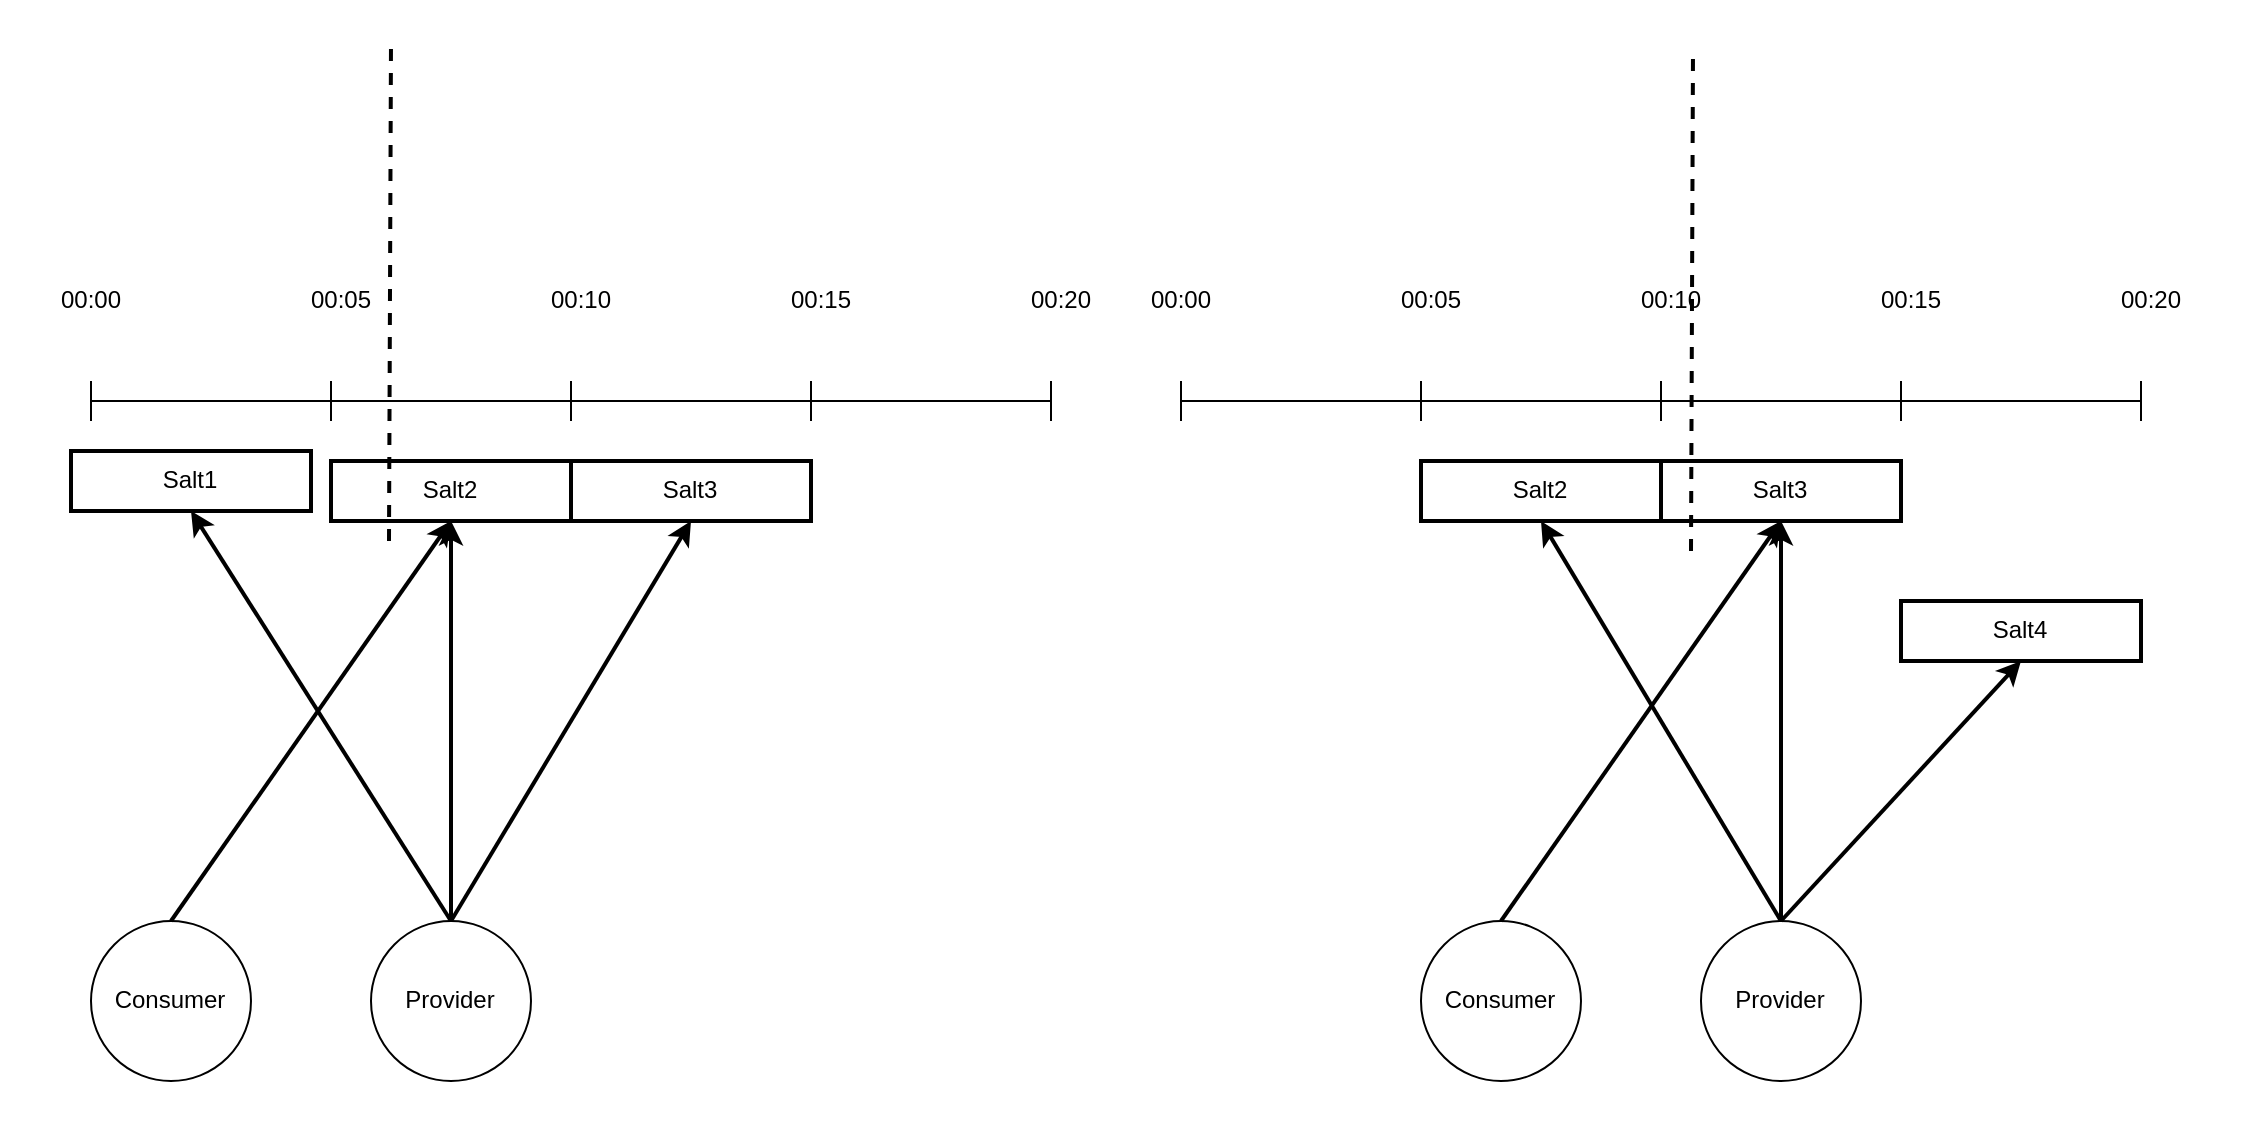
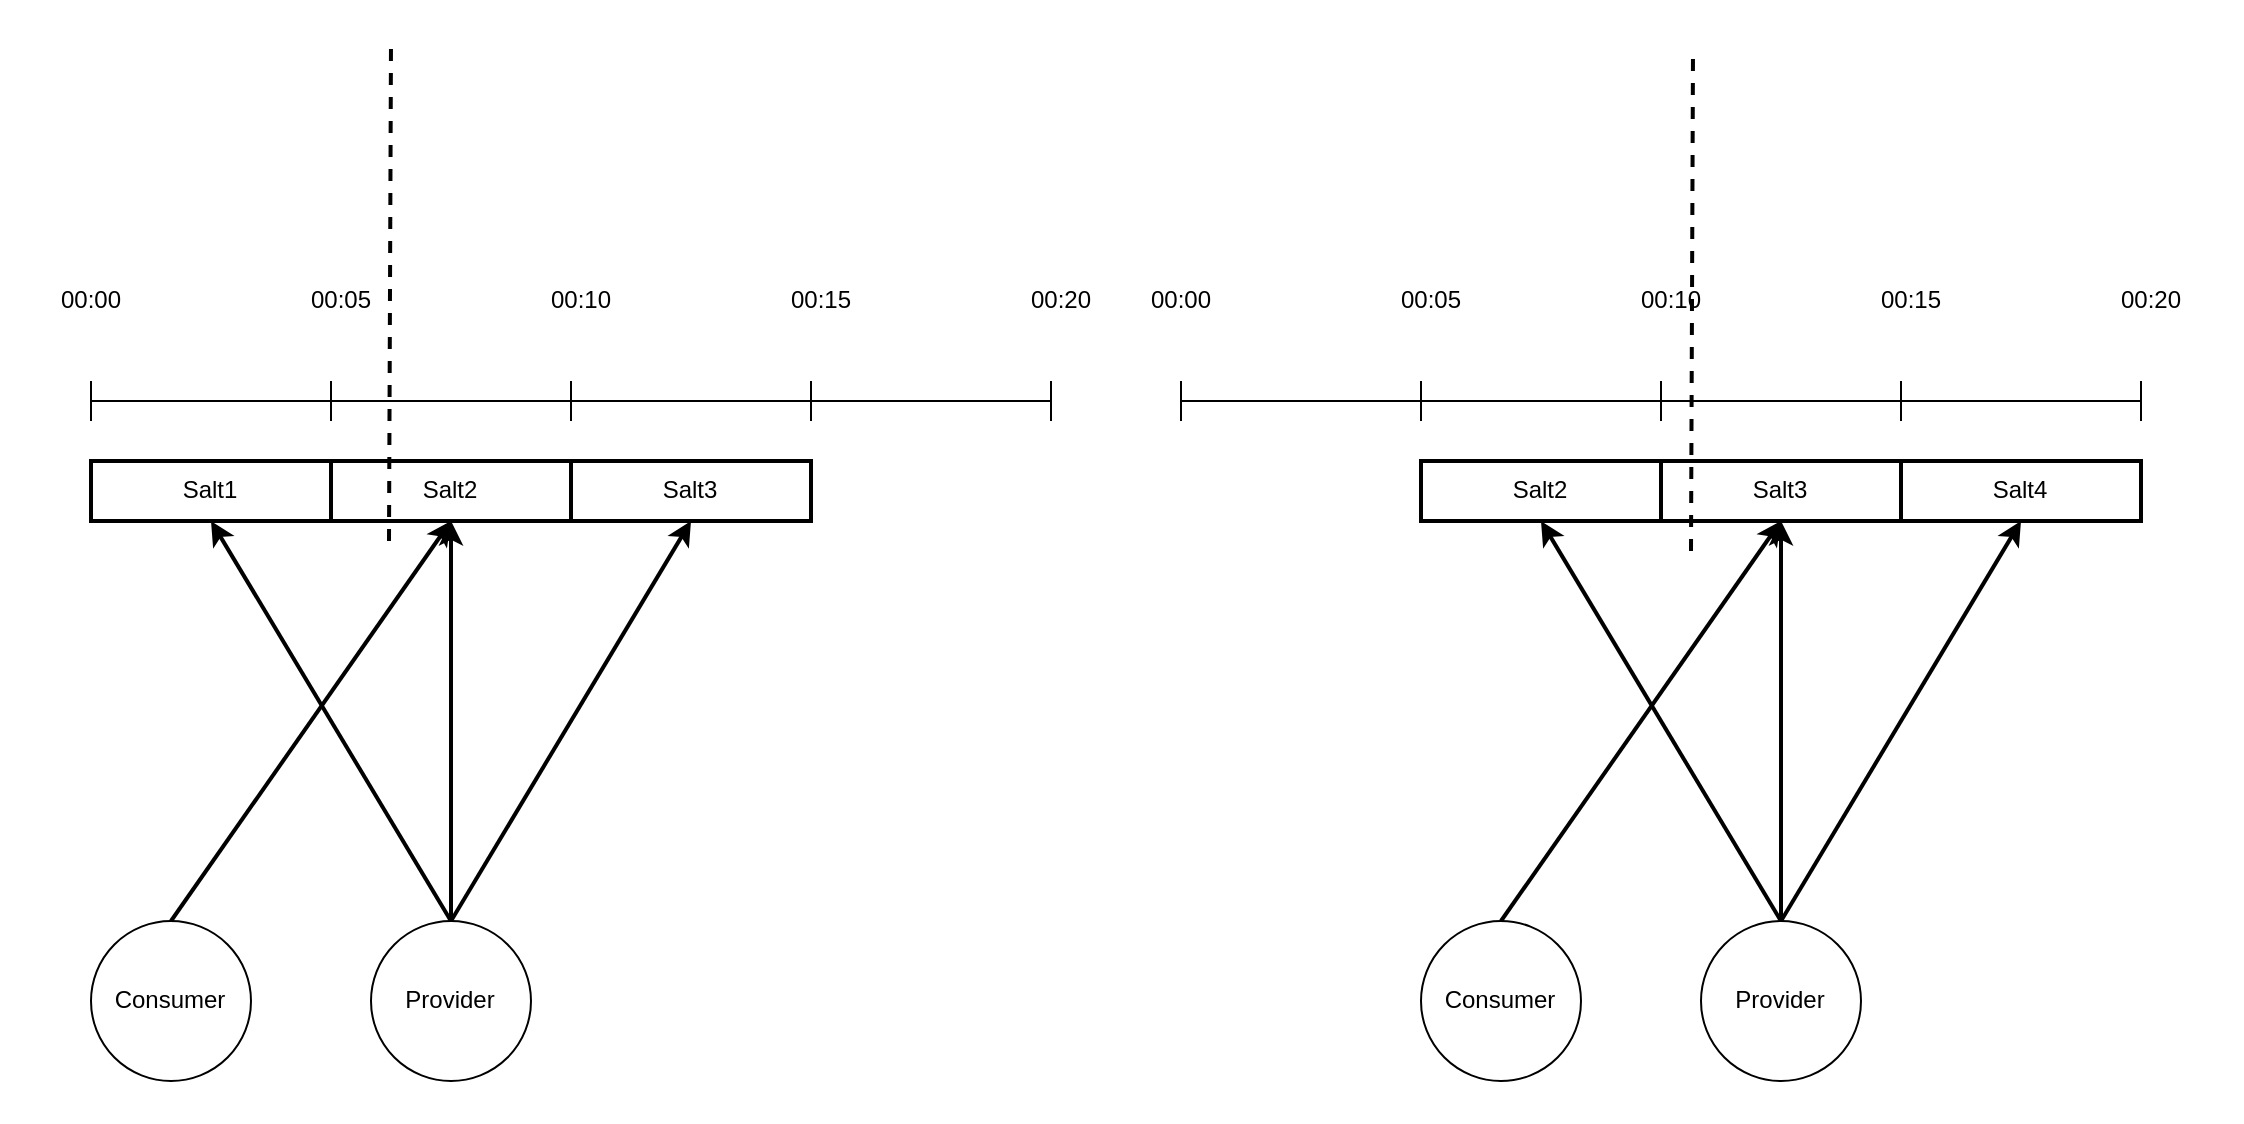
(191, 481) -> (211, 491)
(2021, 631) -> (2021, 491)
